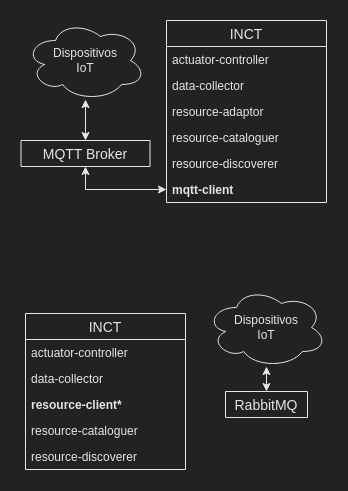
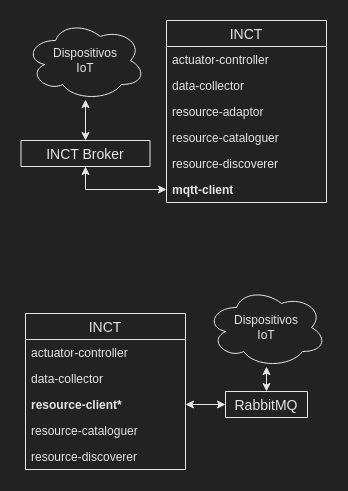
(85, 154) -> (85, 154)
none -> (205, 405)
